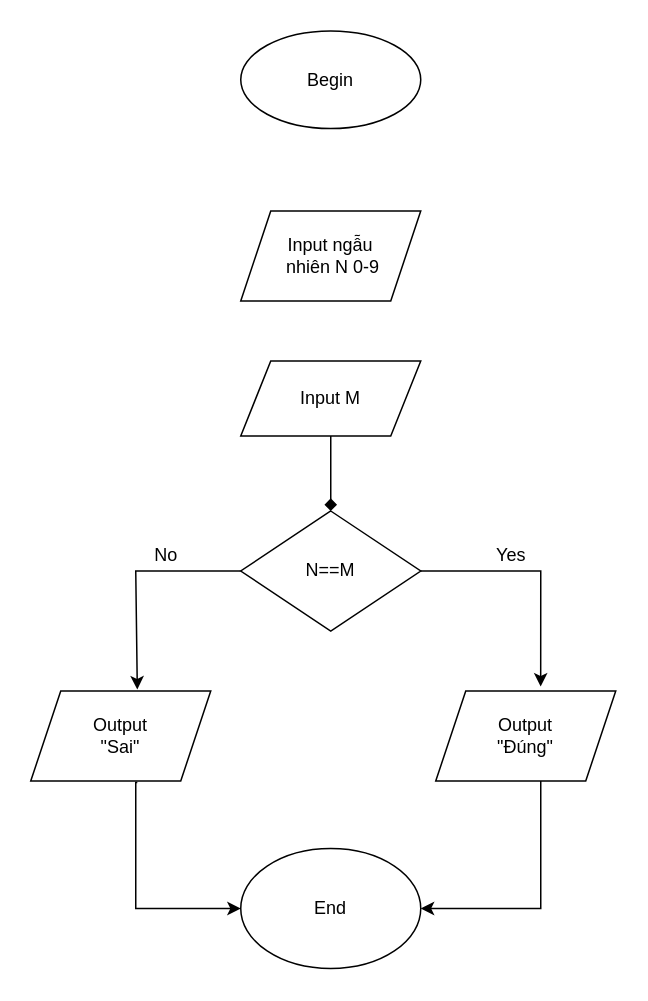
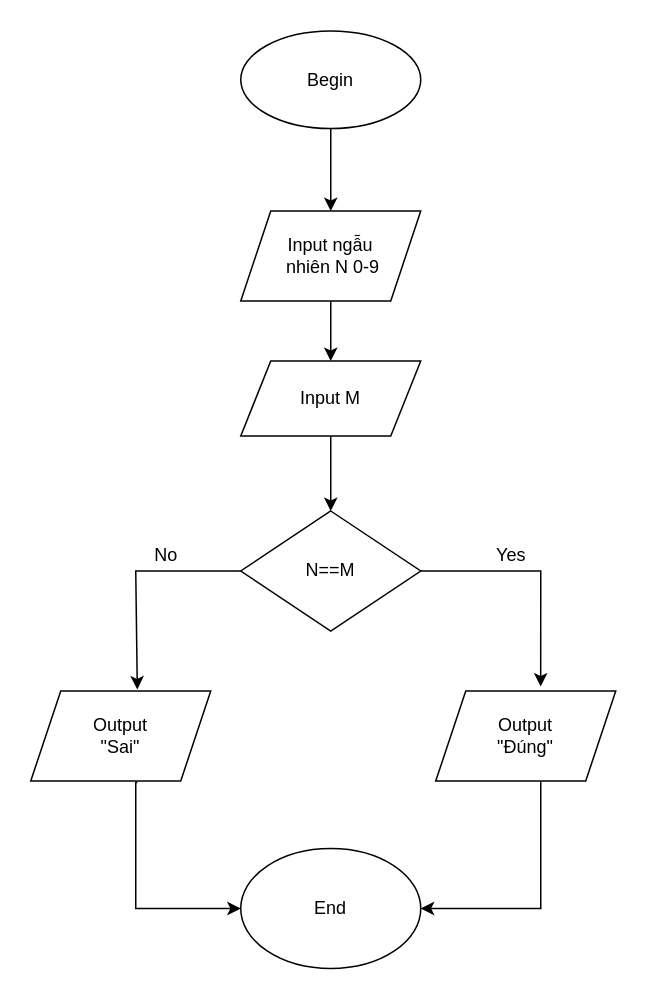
none -> (331, 165)
none -> (331, 326)
(331, 498) -> (331, 499)
